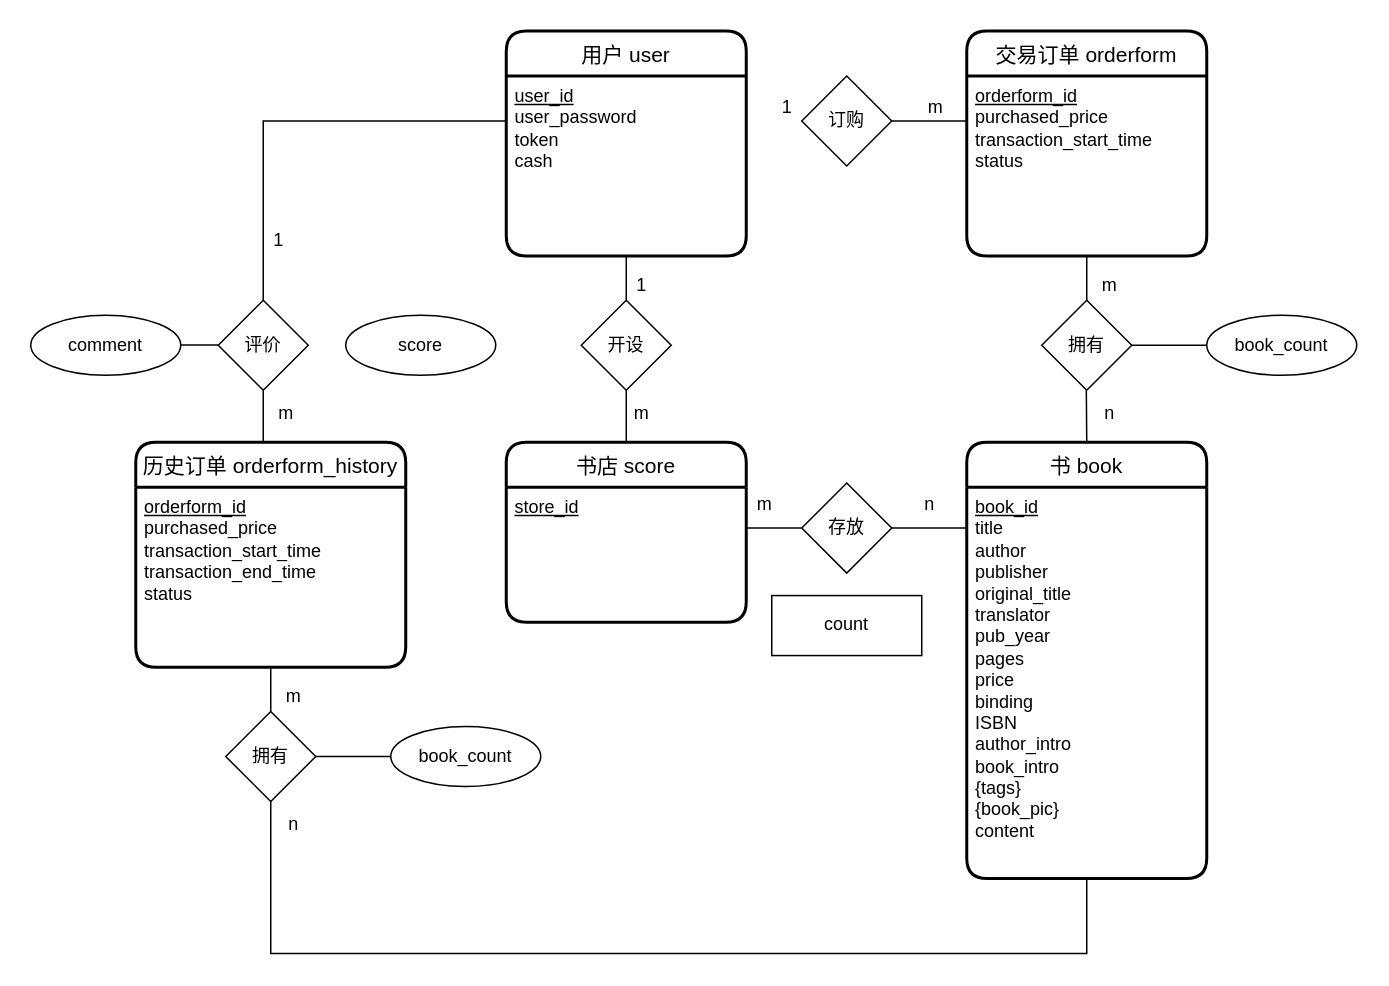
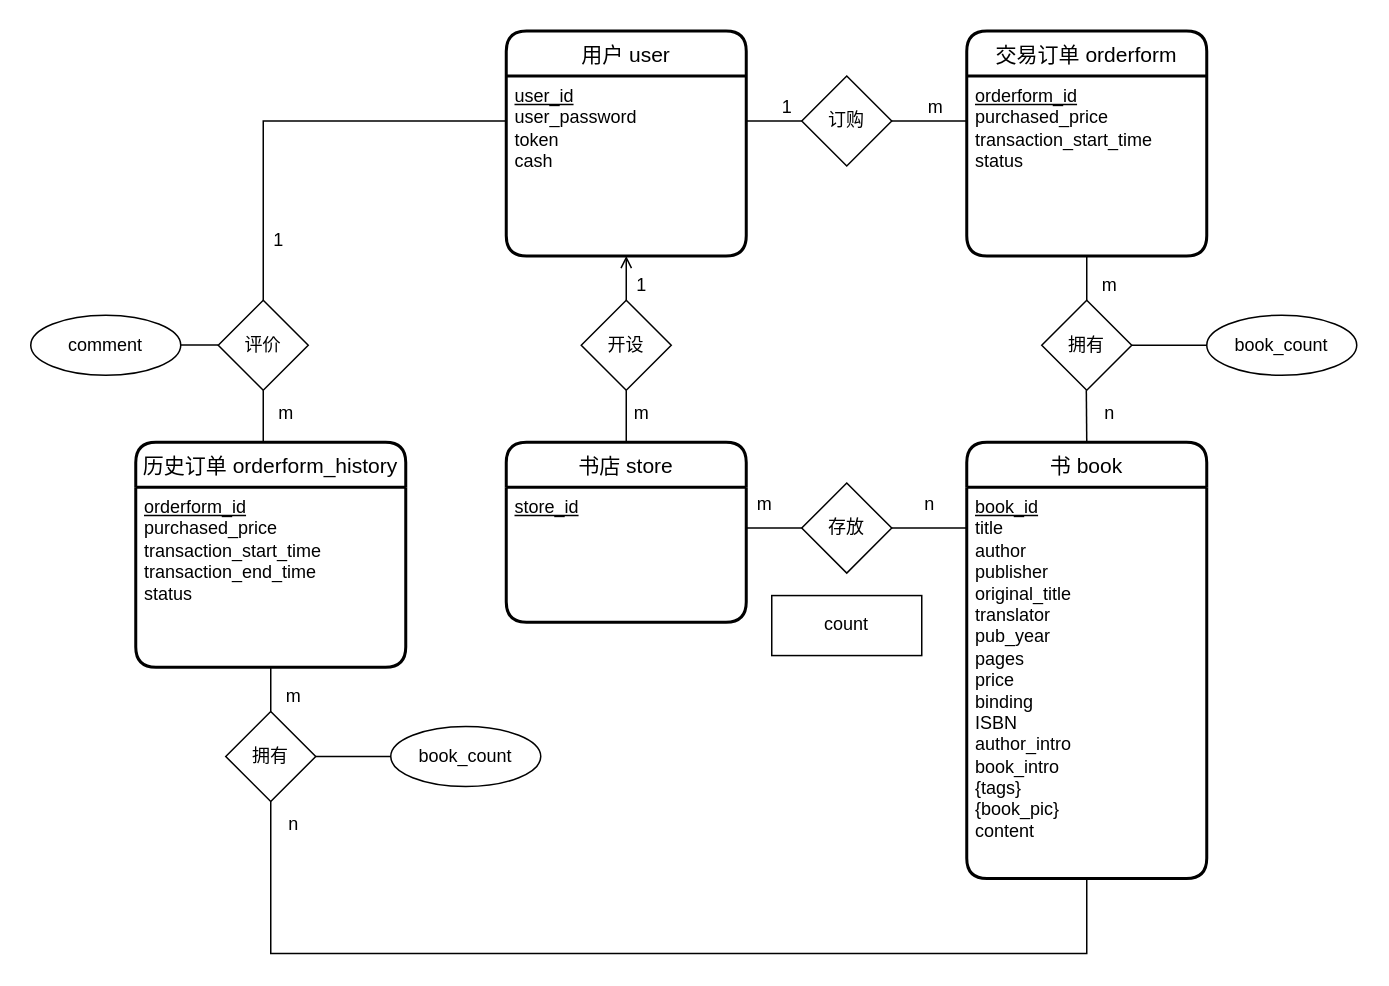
none -> (775, 121)
(626, 262) -> (626, 262)
(421, 345) -> none
(626, 466) -> (626, 466)
